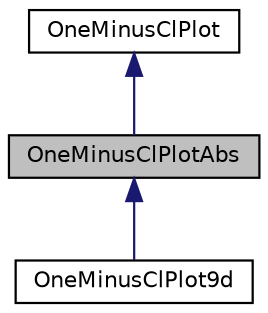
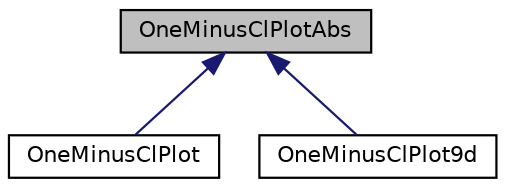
(134, 106) -> (172, 101)
